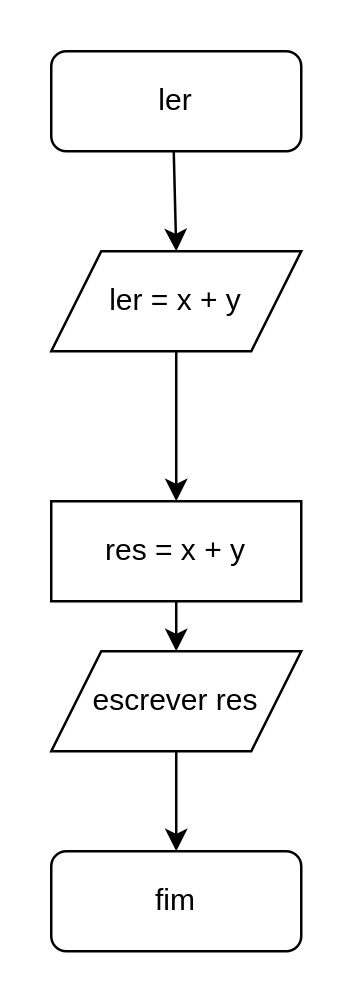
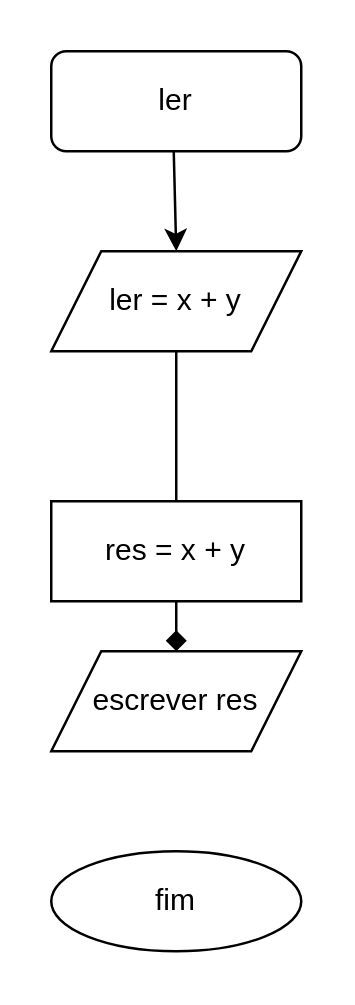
(176, 483) -> (176, 490)
(176, 632) -> (176, 631)
(176, 793) -> none
(176, 901) -> (176, 901)
